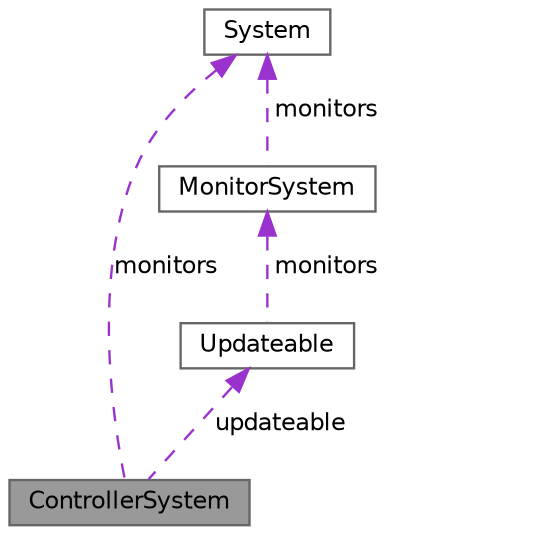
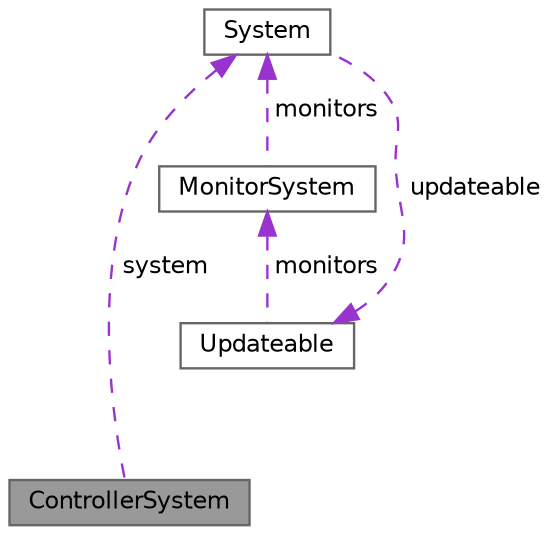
(163, 267) -> (163, 267)
(190, 433) -> (397, 176)
